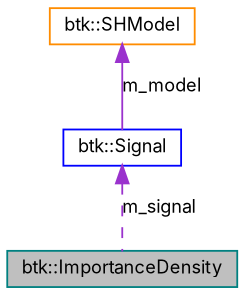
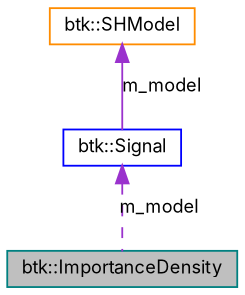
(159, 208) -> (159, 208)
